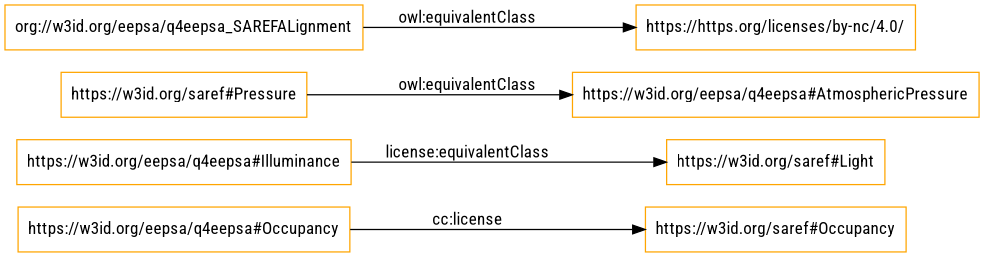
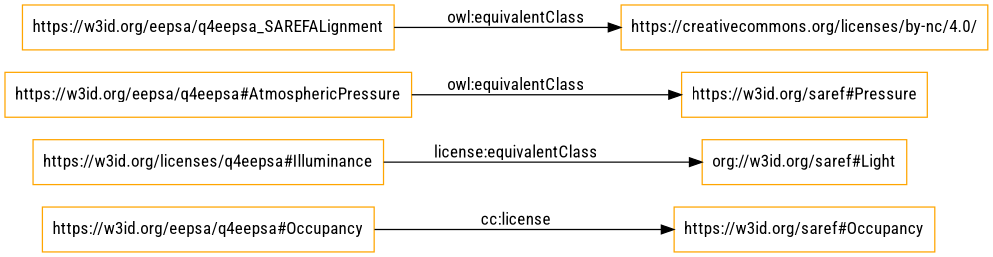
(184, 27) -> (208, 27)
(776, 27) -> (804, 27)
(433, 95) -> (540, 95)
(184, 162) -> (208, 162)
(776, 162) -> (804, 162)
